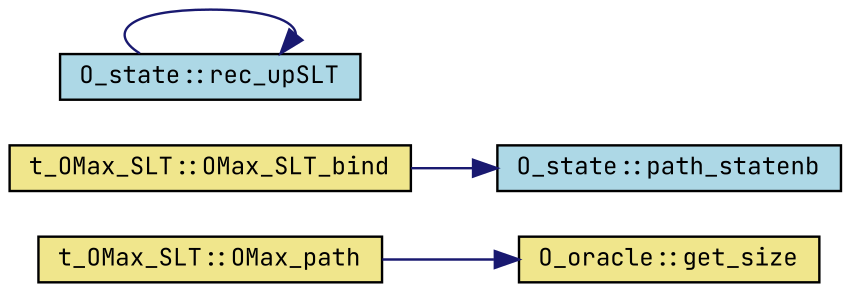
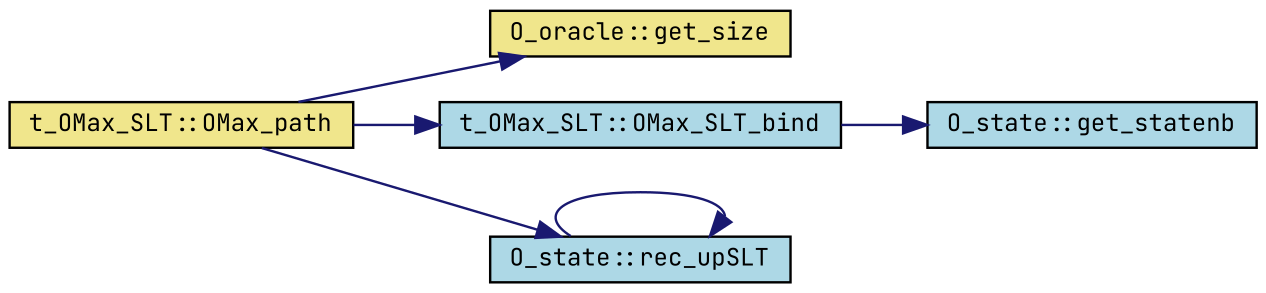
none -> (384, 125)
(210, 168) -> (640, 125)
(669, 168) -> (1092, 125)
none -> (400, 189)
